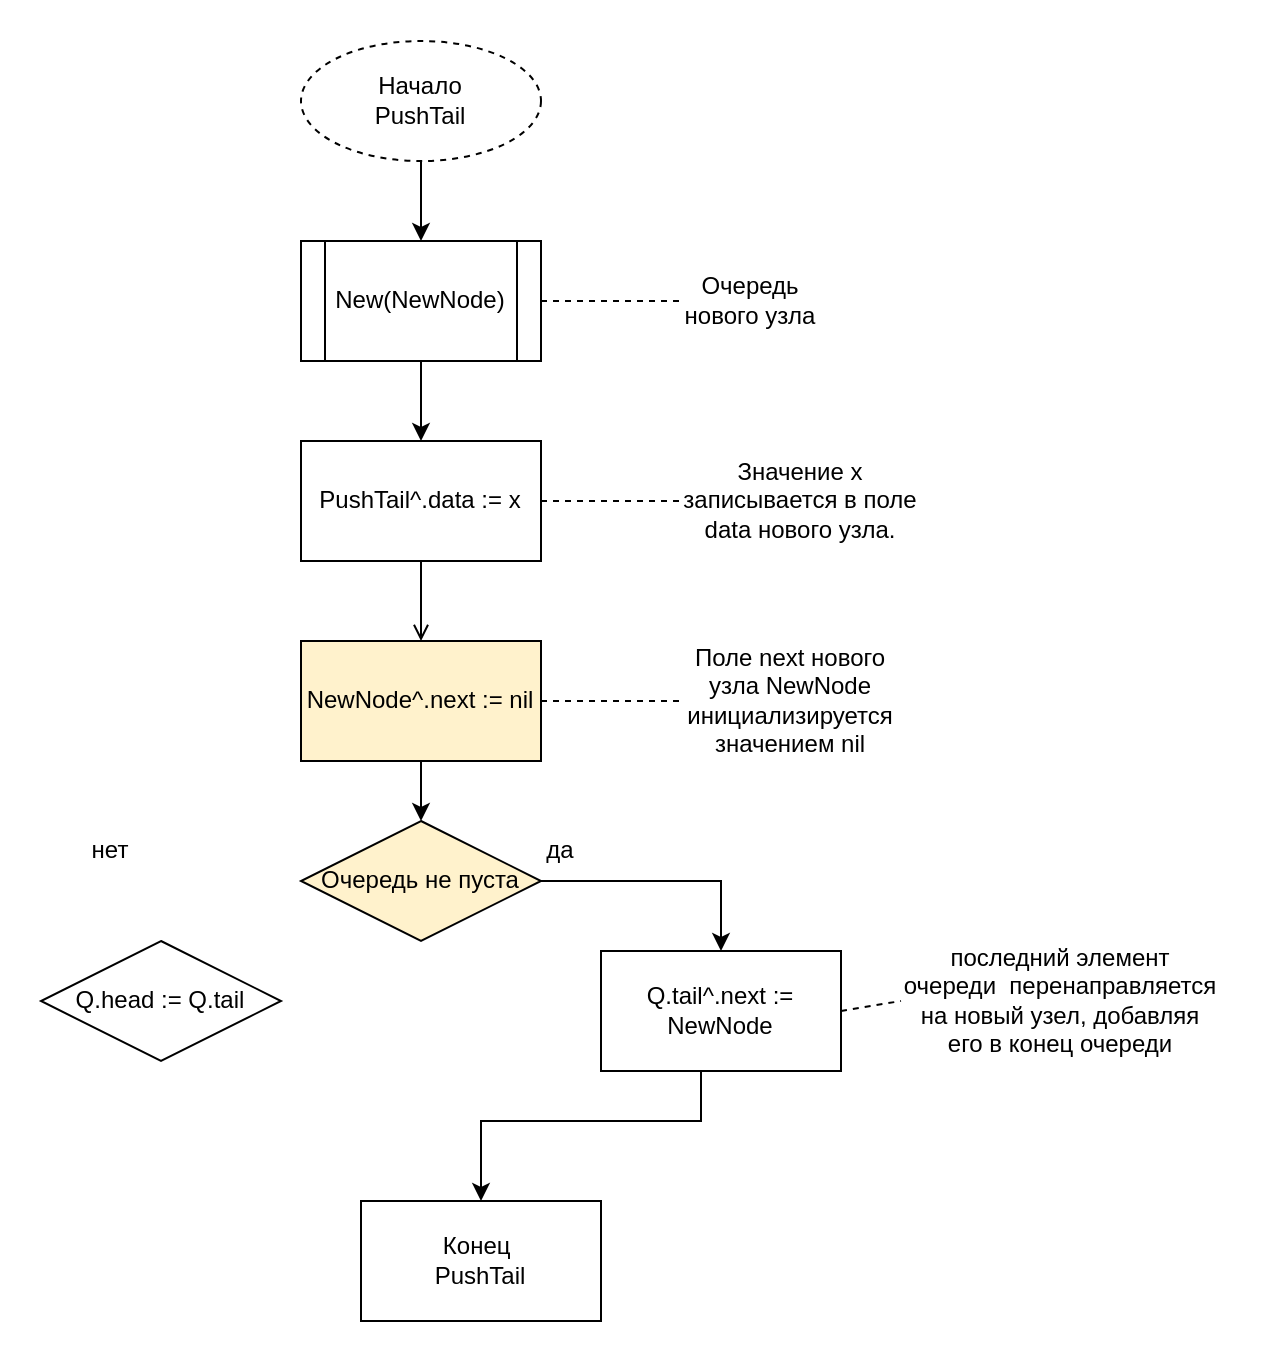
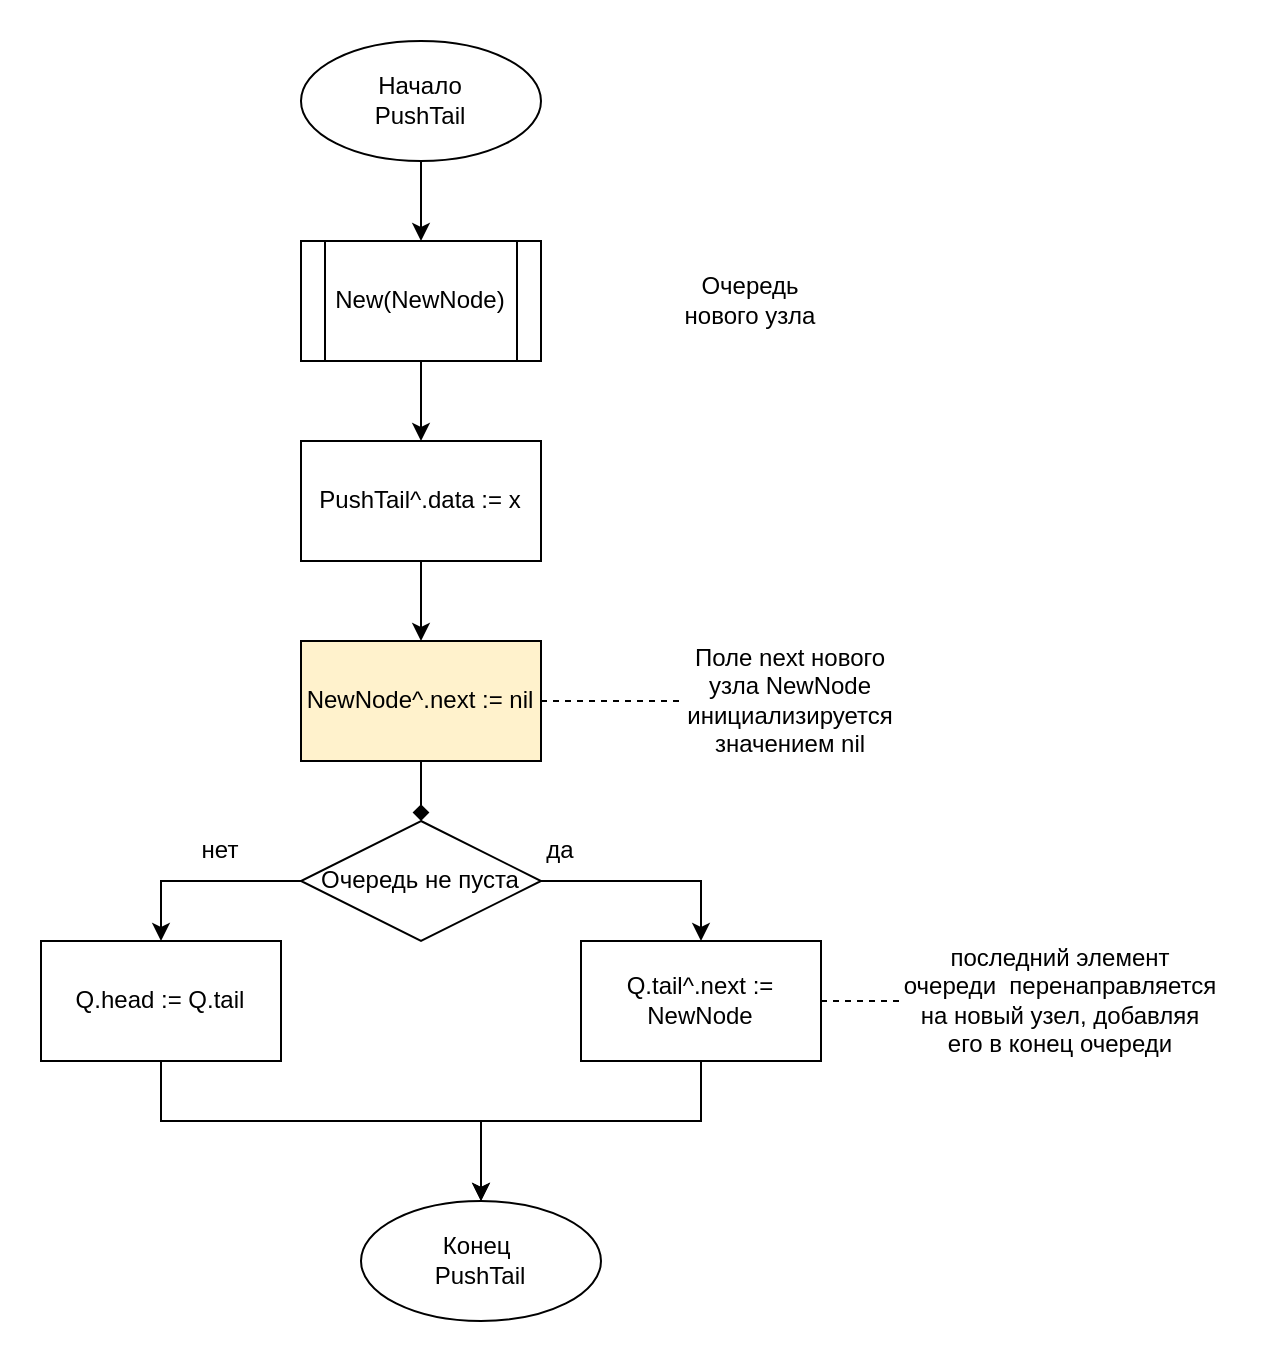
(421, 101) -> (421, 101)
(611, 301) -> none
(611, 501) -> none
(801, 501) -> none
(421, 628) -> (421, 626)
(421, 806) -> (421, 805)
(111, 851) -> (221, 851)
none -> (208, 881)
(421, 881) -> (421, 881)
(161, 1001) -> (161, 1001)
(721, 1011) -> (701, 1001)
none -> (289, 1121)
(481, 1261) -> (481, 1261)
